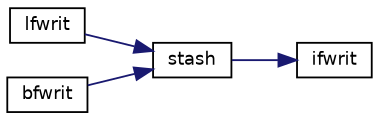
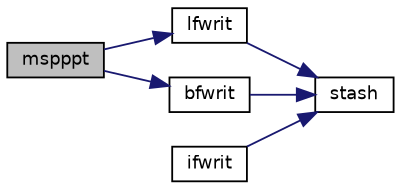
none -> (56, 60)
(255, 60) -> (274, 133)
